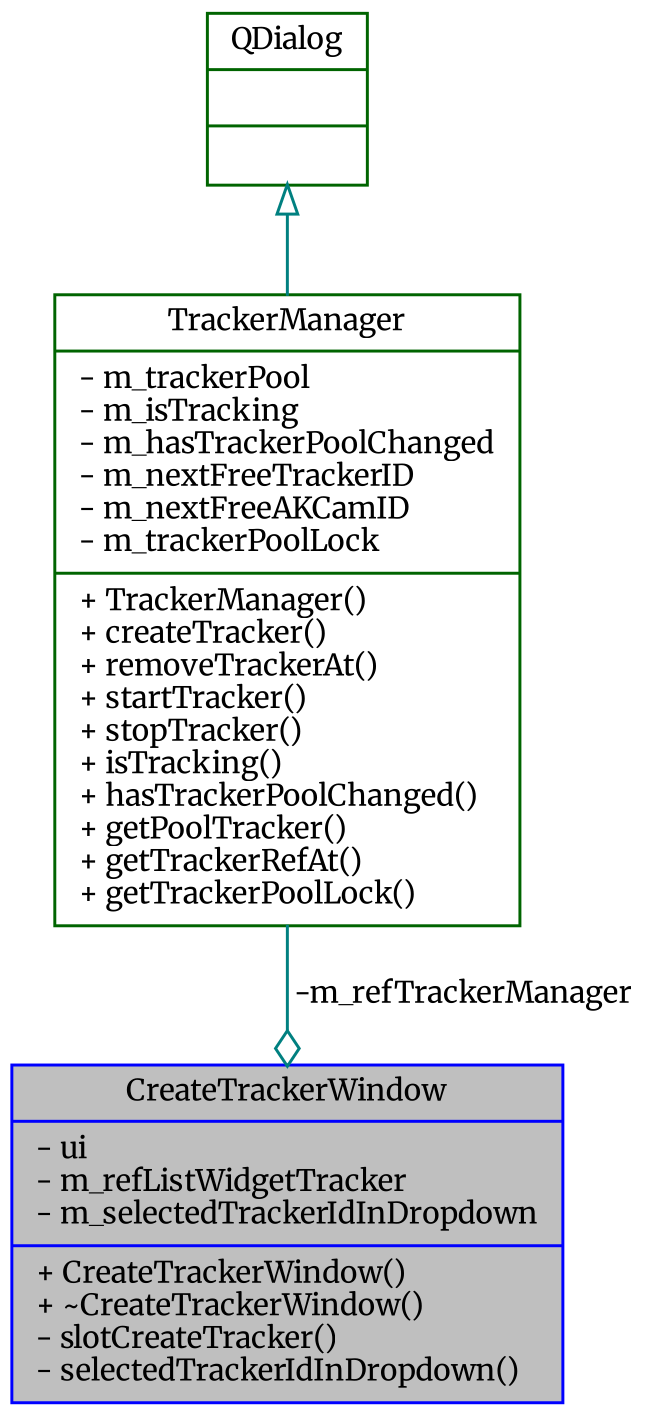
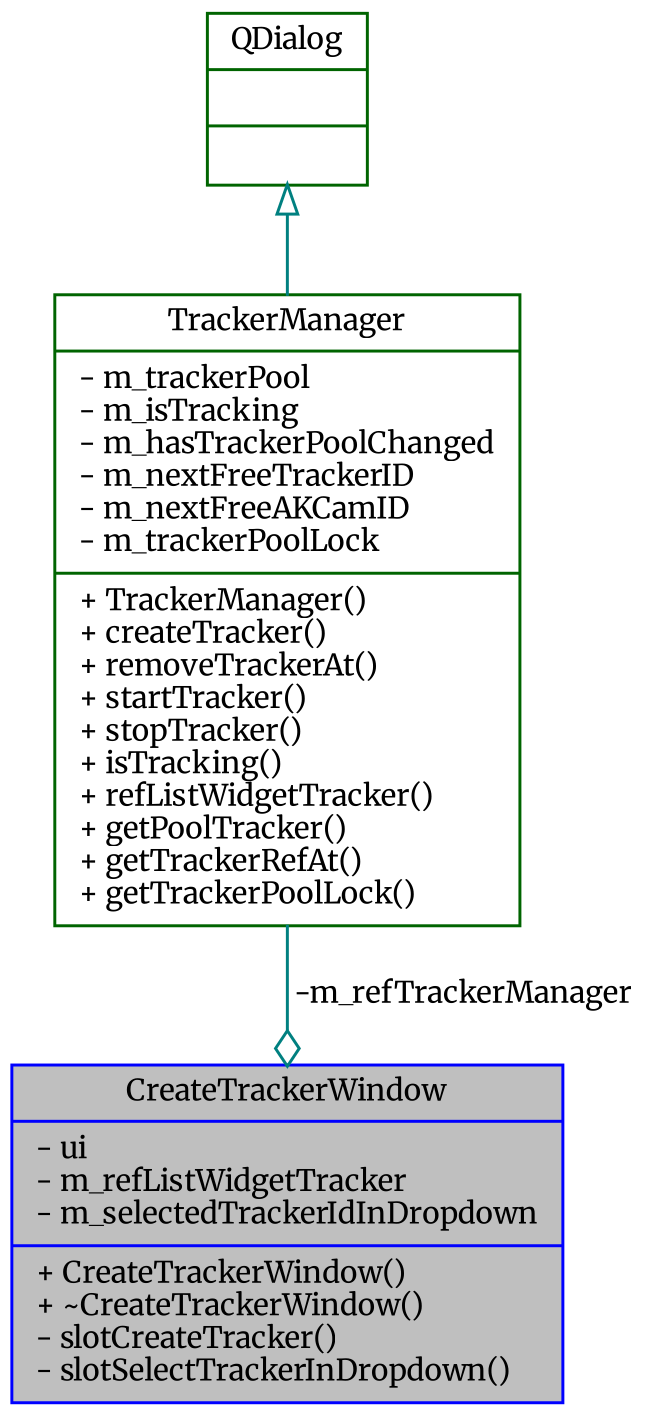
(280, 797) -> (258, 797)
(278, 1372) -> (274, 1372)
